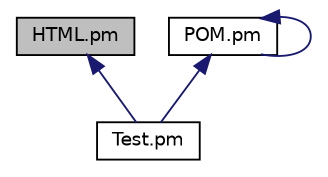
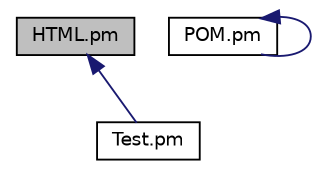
(180, 97) -> none
